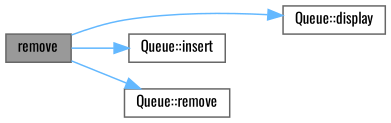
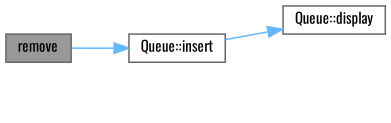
(168, 15) -> (247, 36)
(177, 103) -> none
